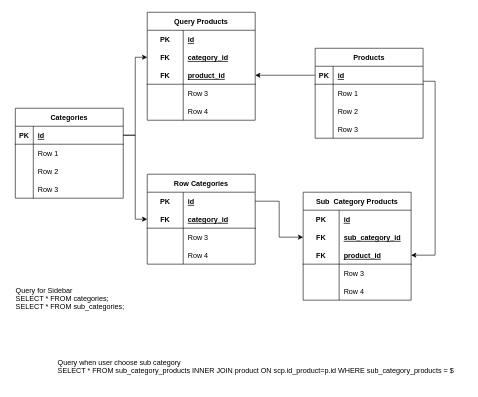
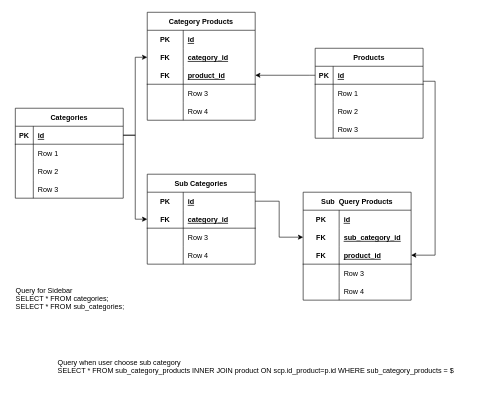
(201, 22) -> (201, 22)
(201, 184) -> (201, 184)
(357, 202) -> (357, 202)
